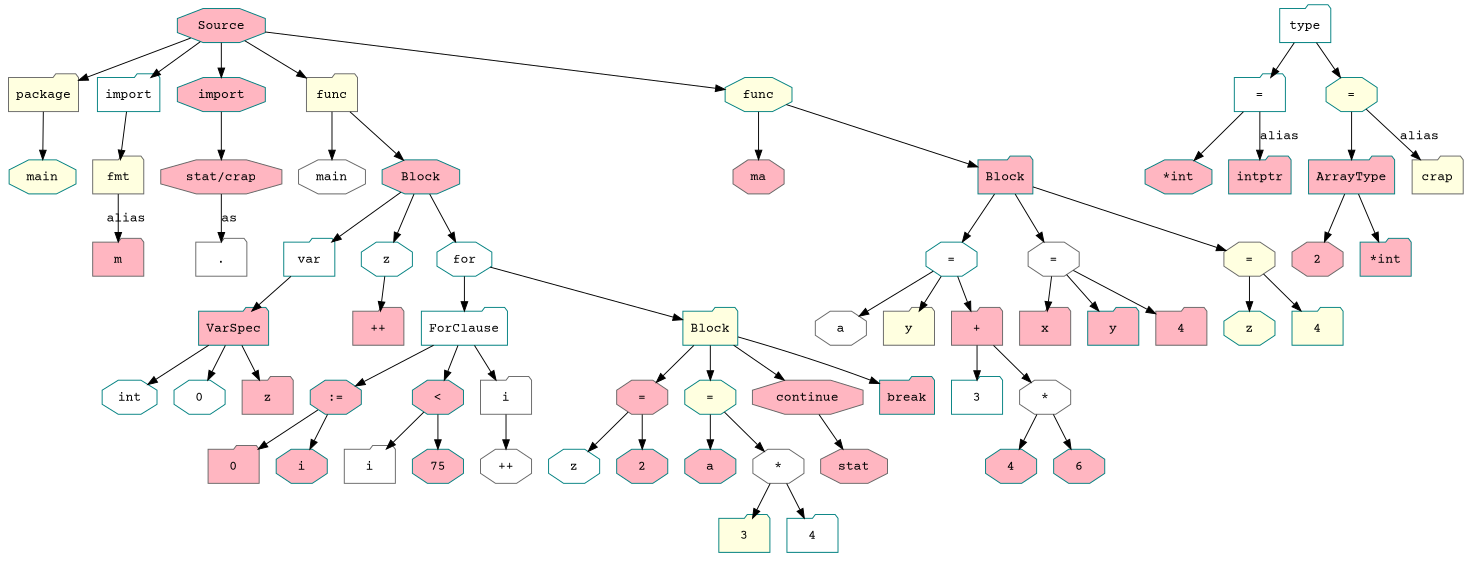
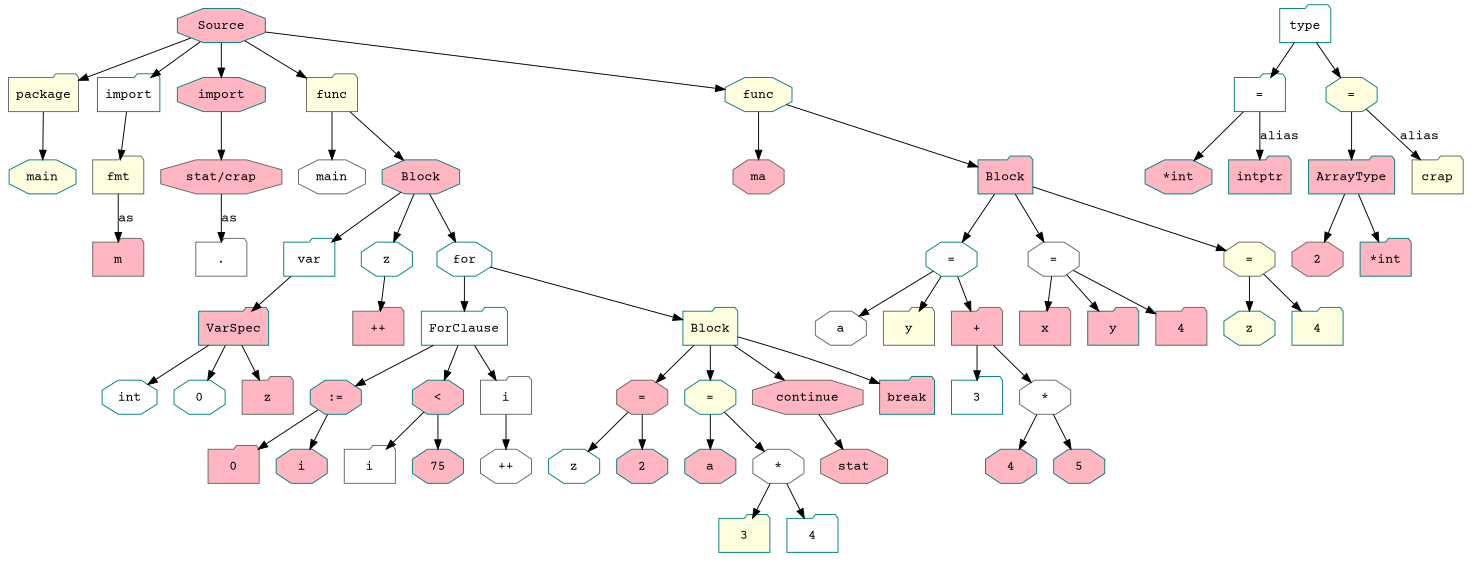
(126, 218) -> (126, 218)
(1079, 466) -> (1079, 466)
